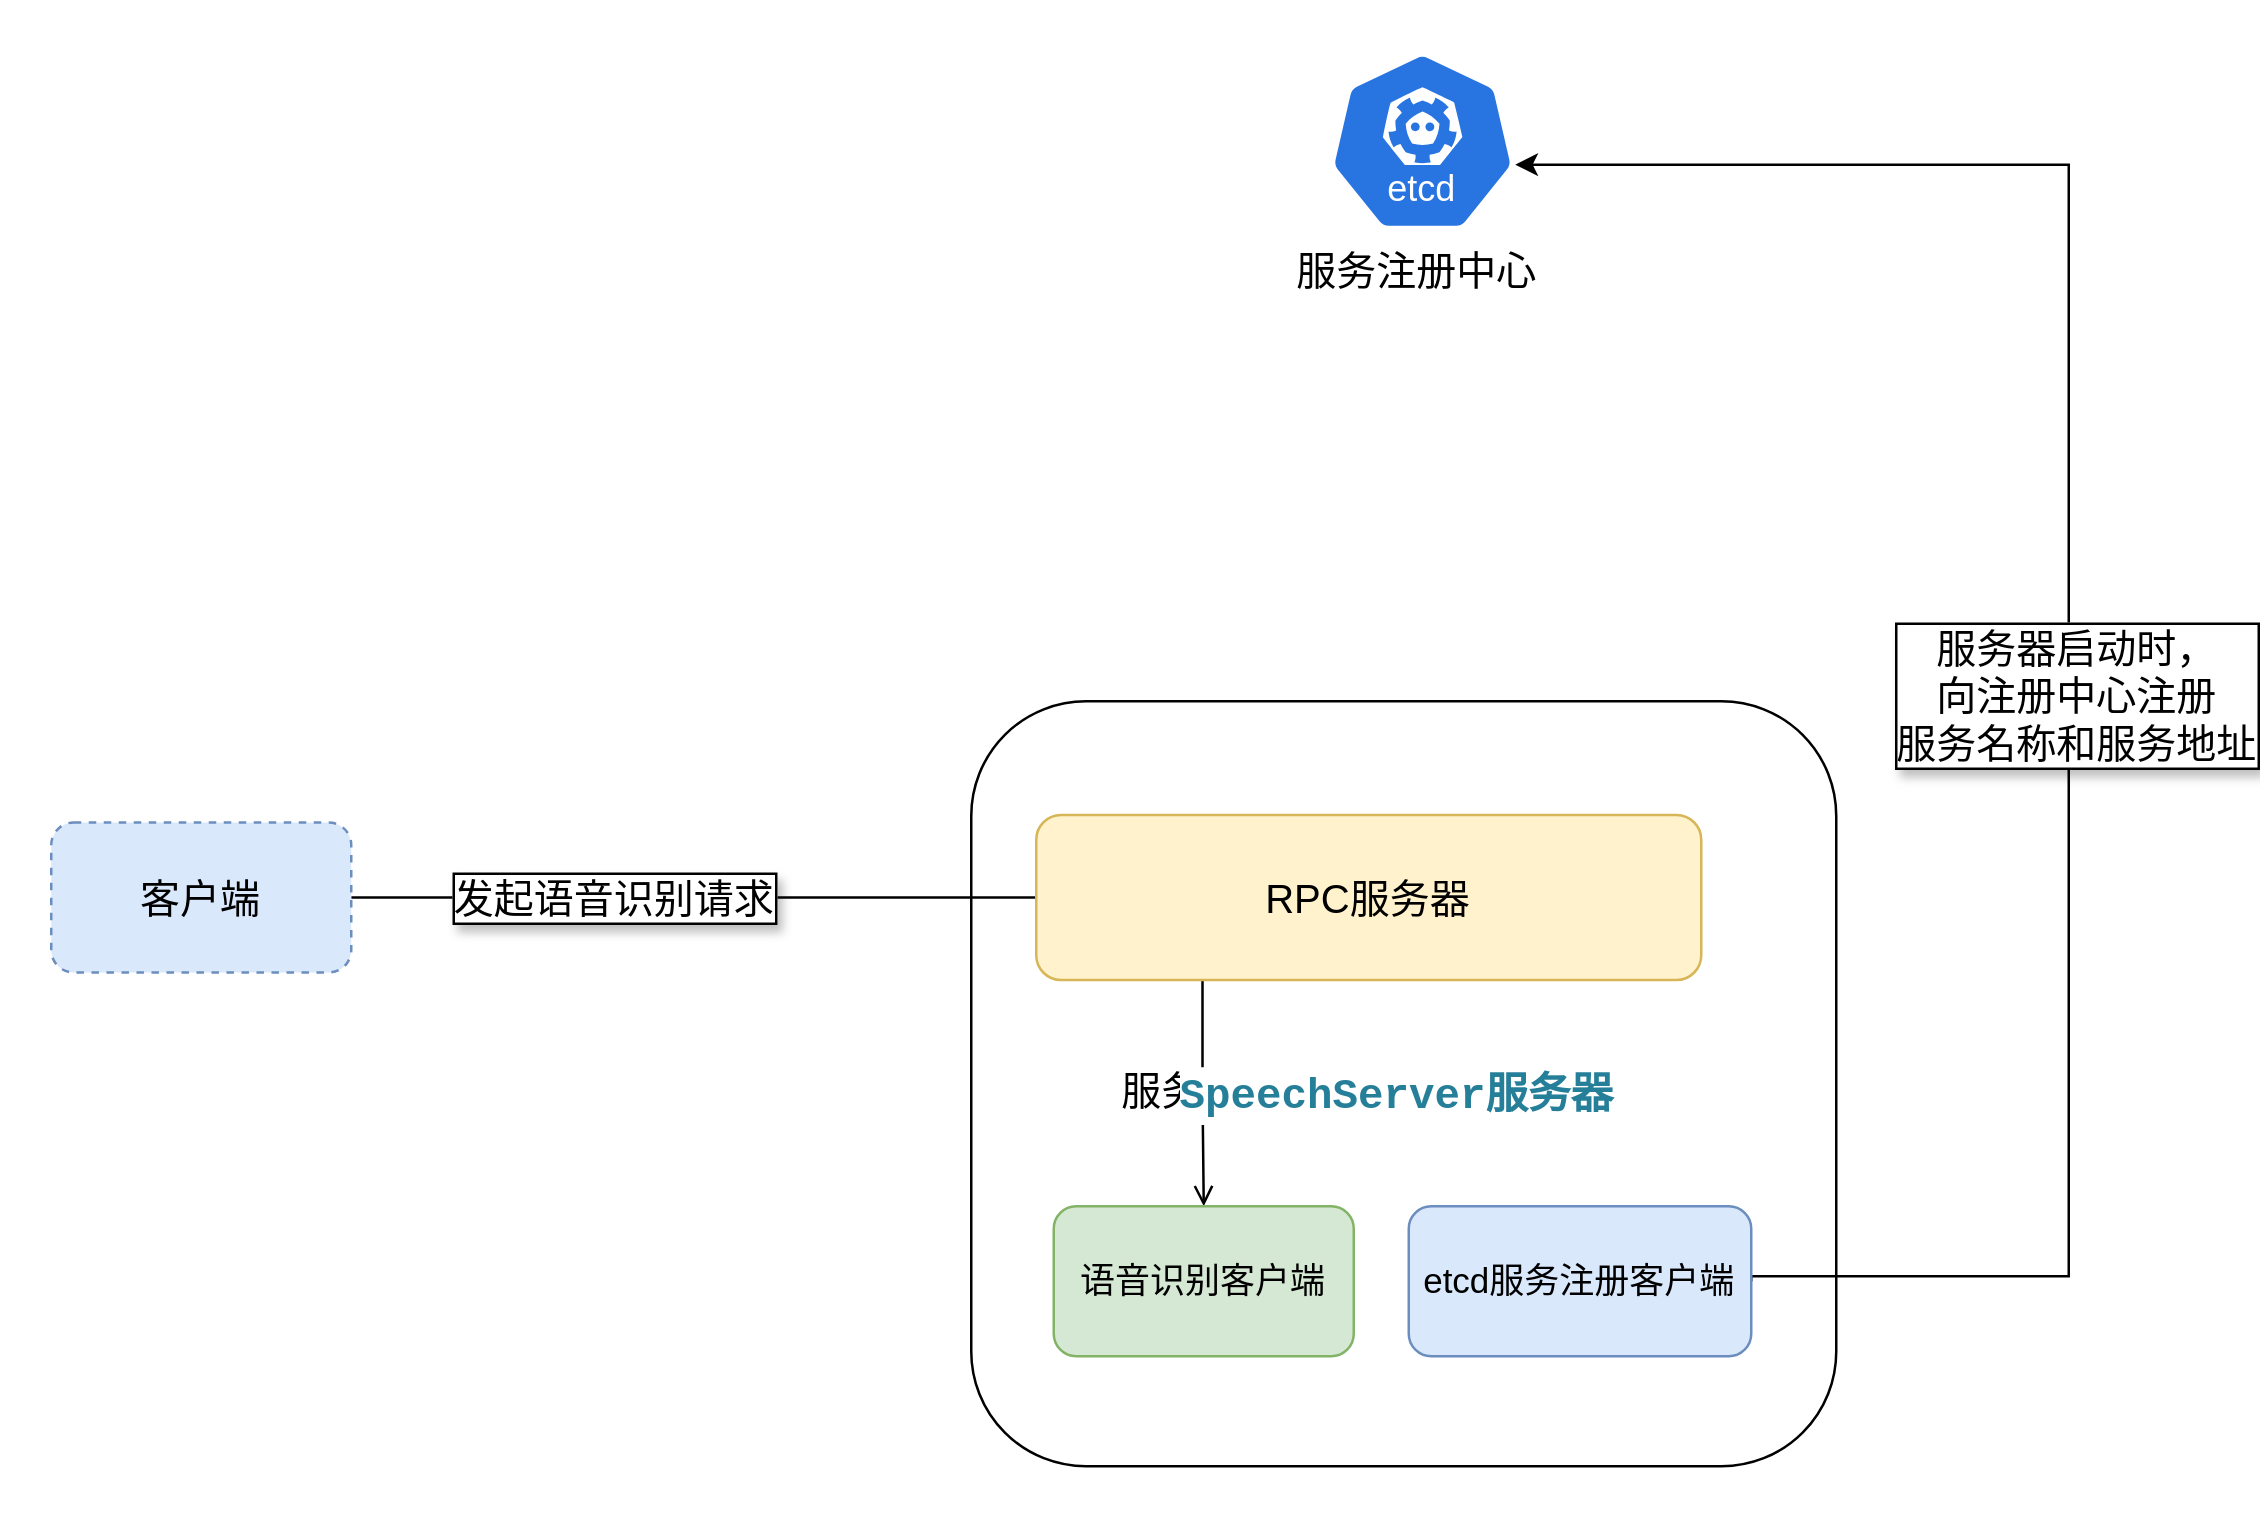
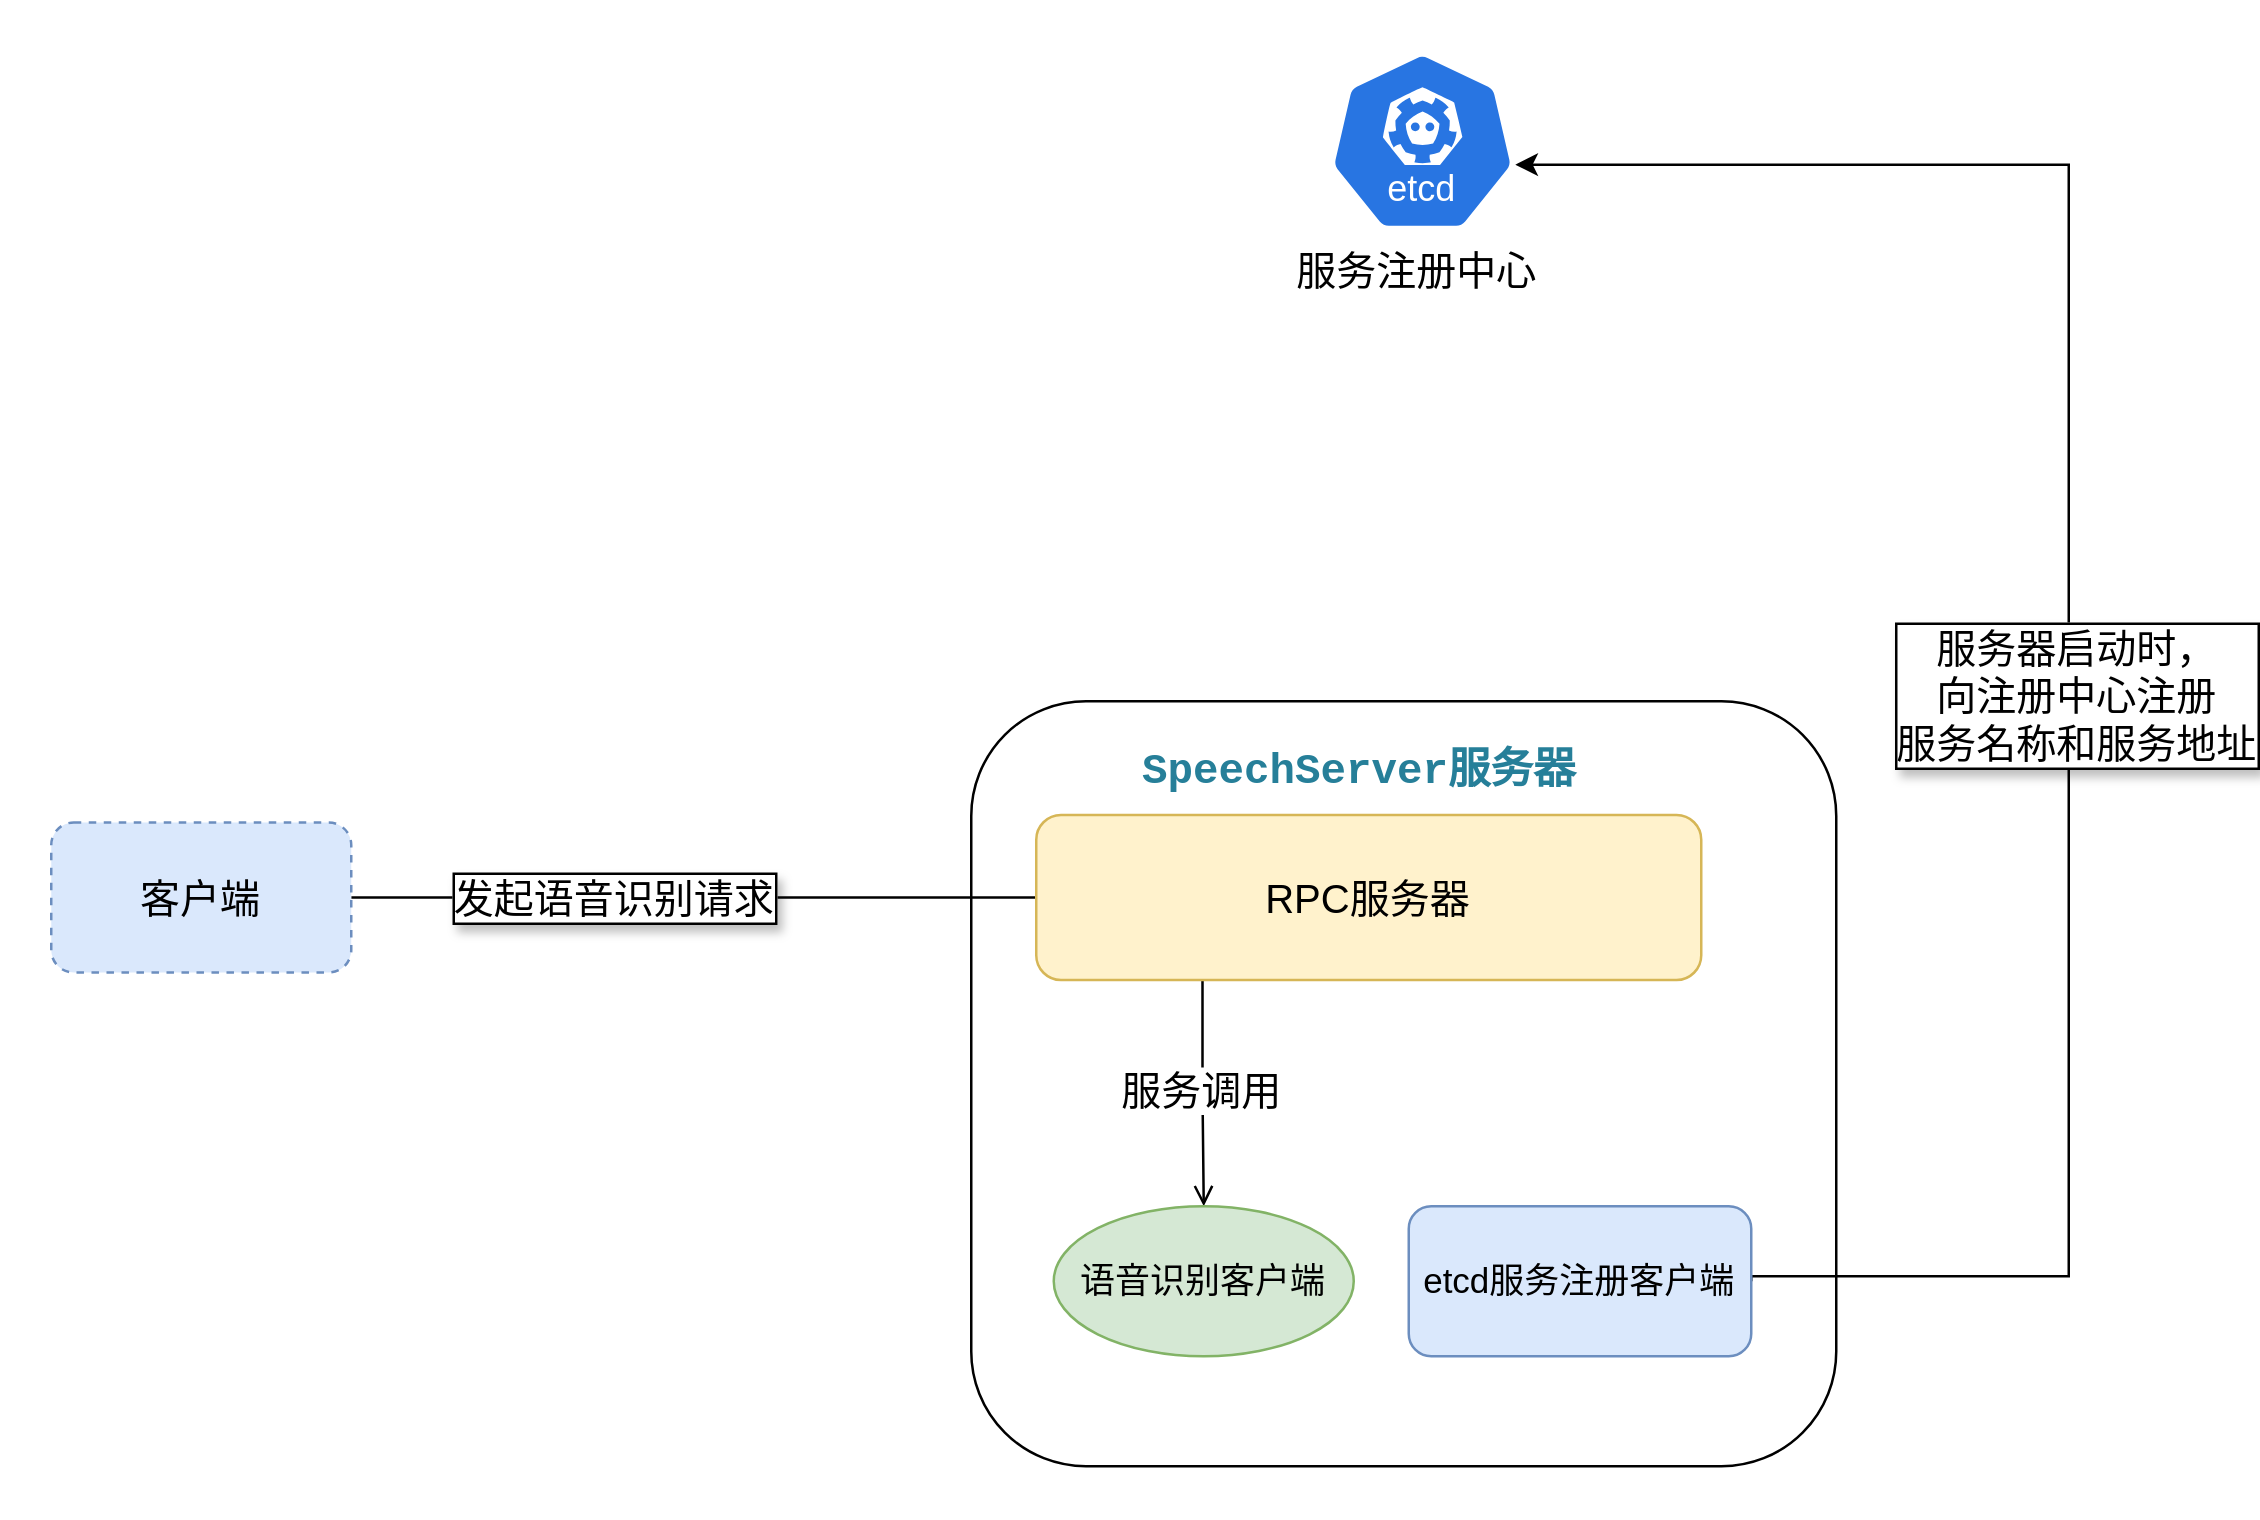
(1396, 1096) -> (1359, 771)
(1204, 1281) -> (1204, 1281)
